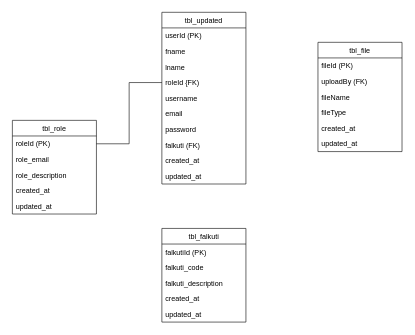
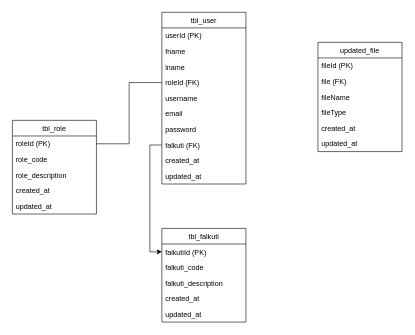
(203, 20) -> (203, 20)
(359, 50) -> (359, 50)
(345, 82) -> (336, 82)
(33, 160) -> (33, 160)
none -> (156, 252)
